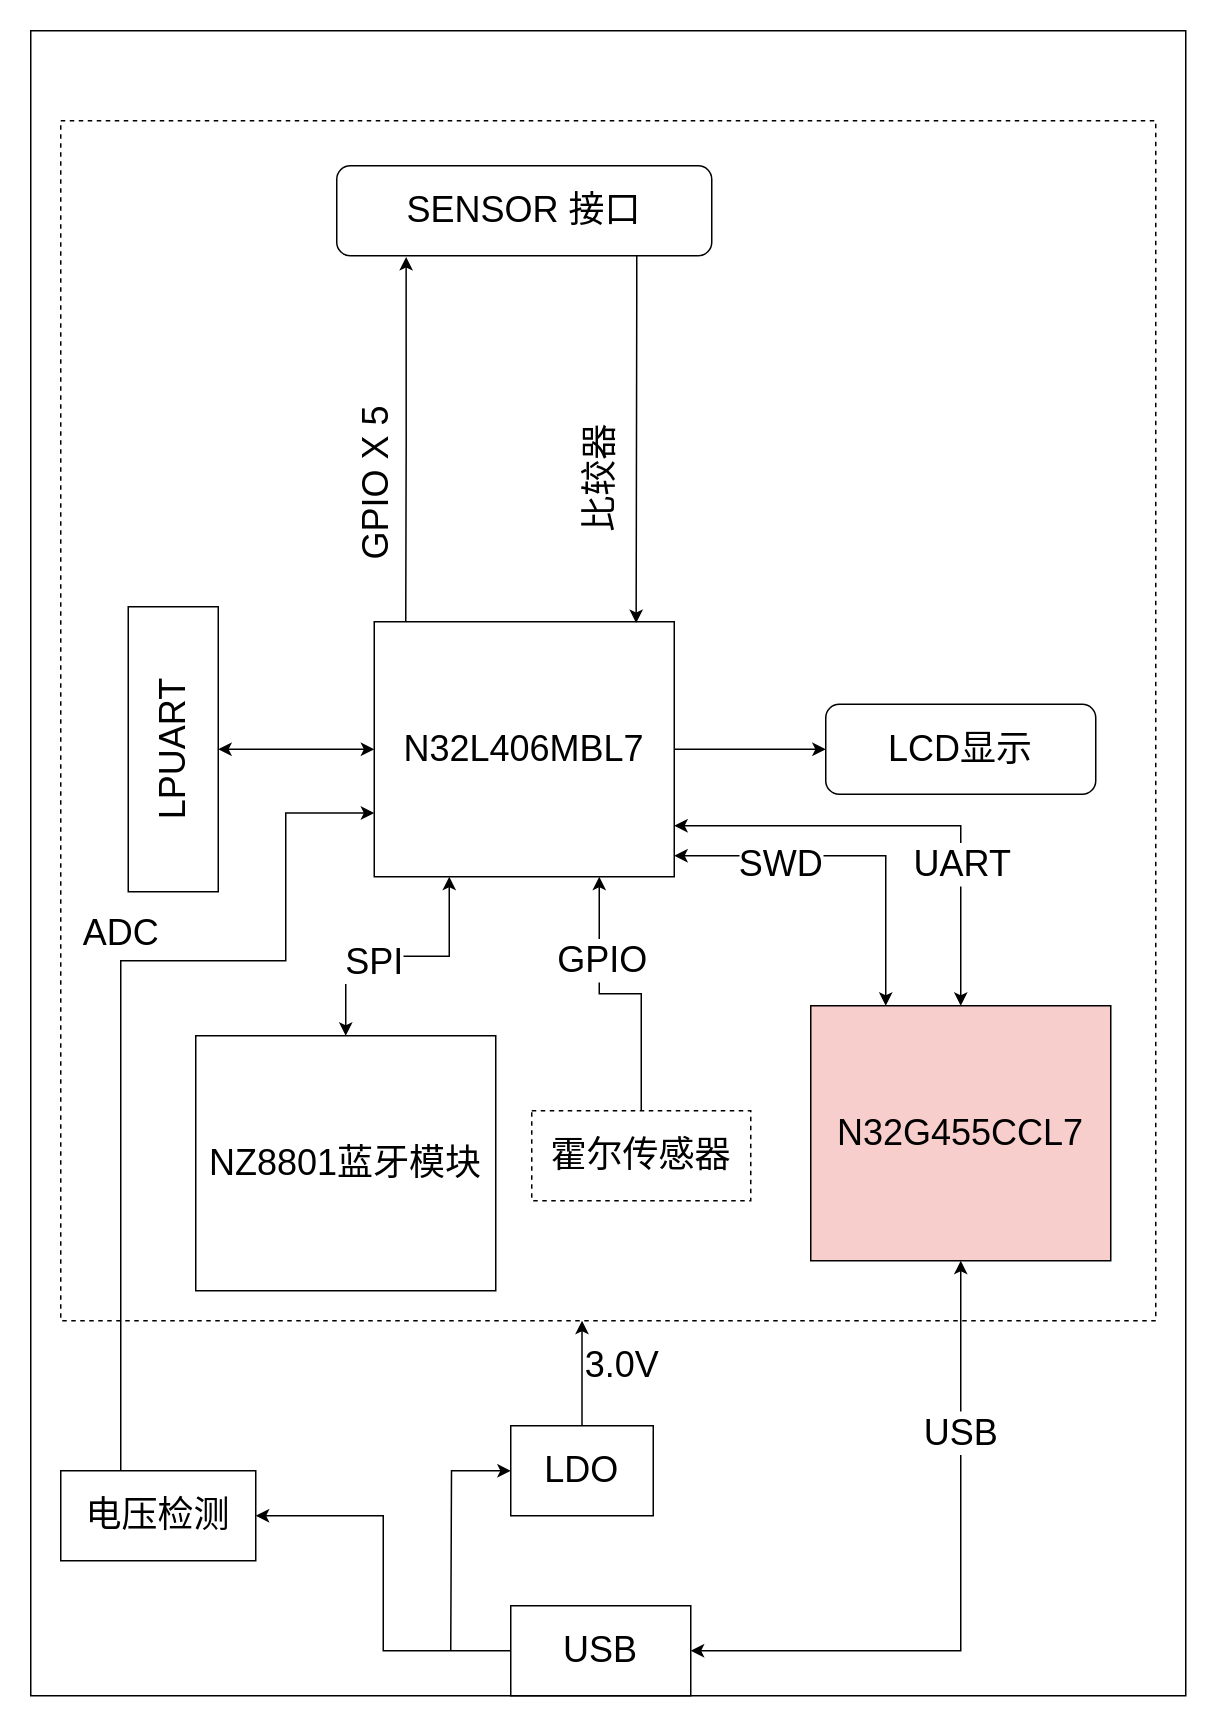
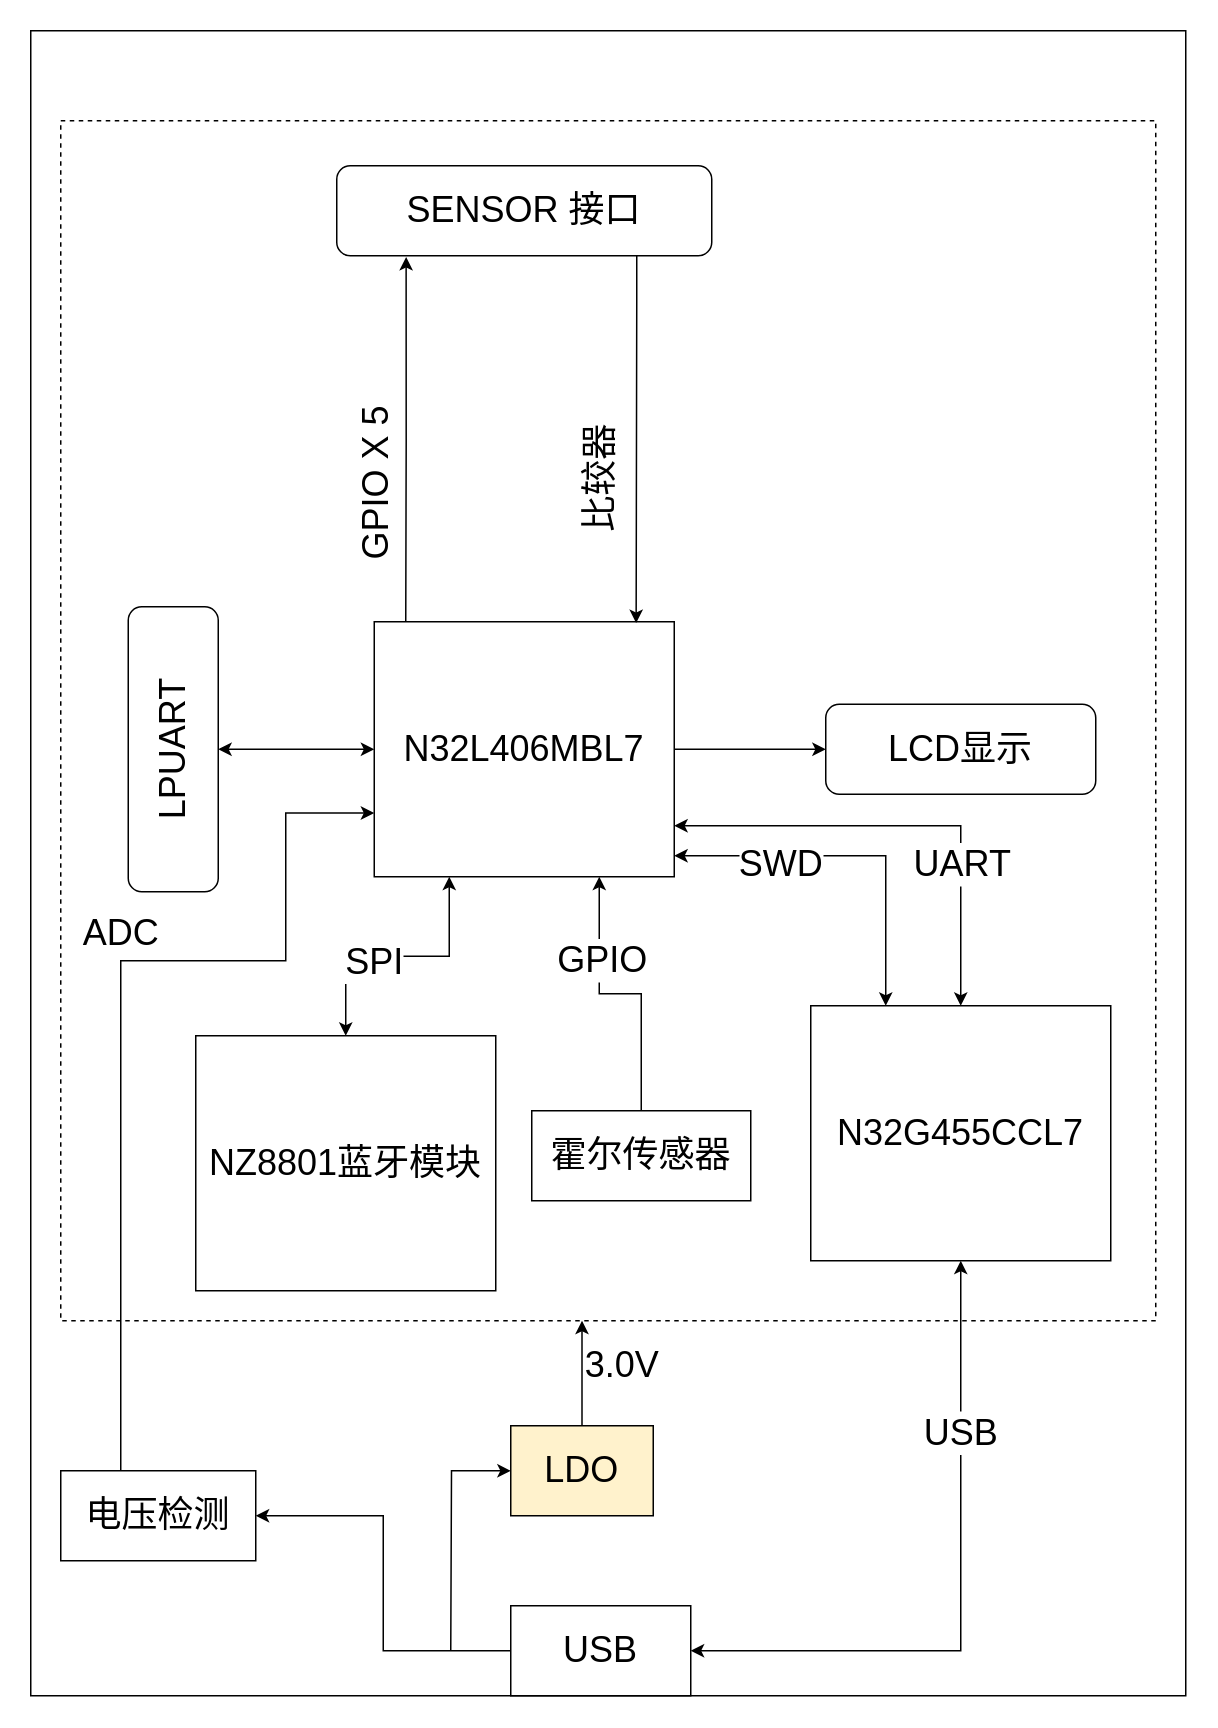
(173, 749) -> (173, 749)
(961, 1133) -> (961, 1133)
(641, 1156) -> (641, 1156)
(582, 1471) -> (582, 1471)
